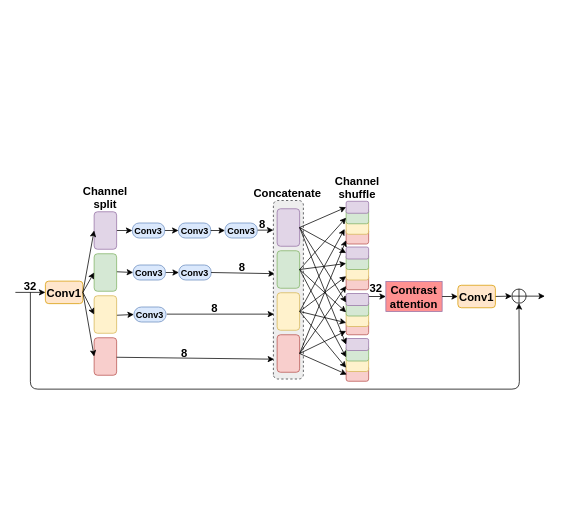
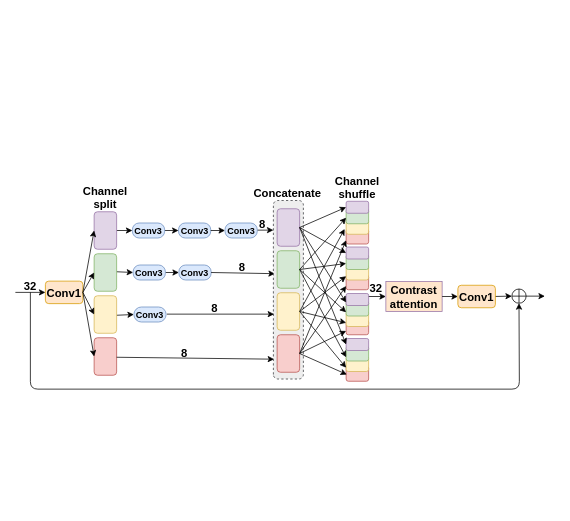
(414, 296) -> (414, 296)
